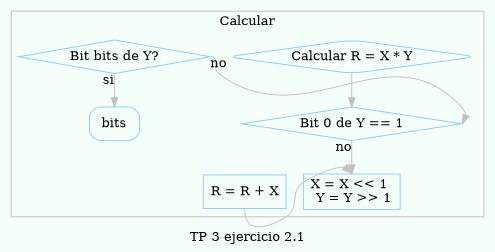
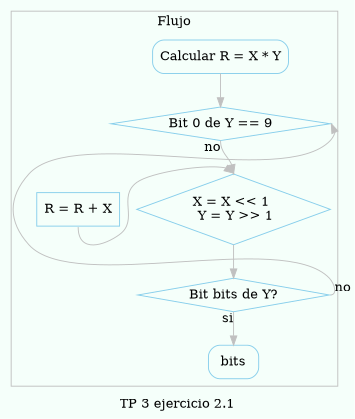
(248, 22) -> (174, 22)
(352, 57) -> (221, 57)
(352, 124) -> (221, 124)
(352, 192) -> (234, 209)
none -> (234, 254)
